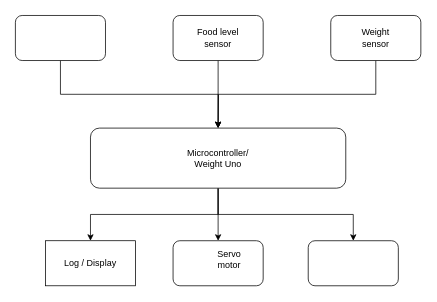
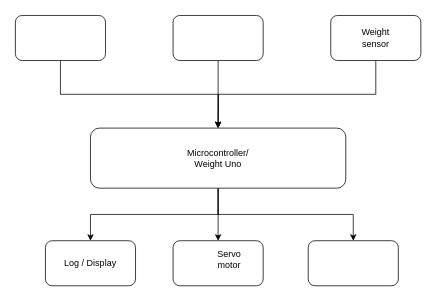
(218, 38) -> none
(90, 263) -> (90, 263)
